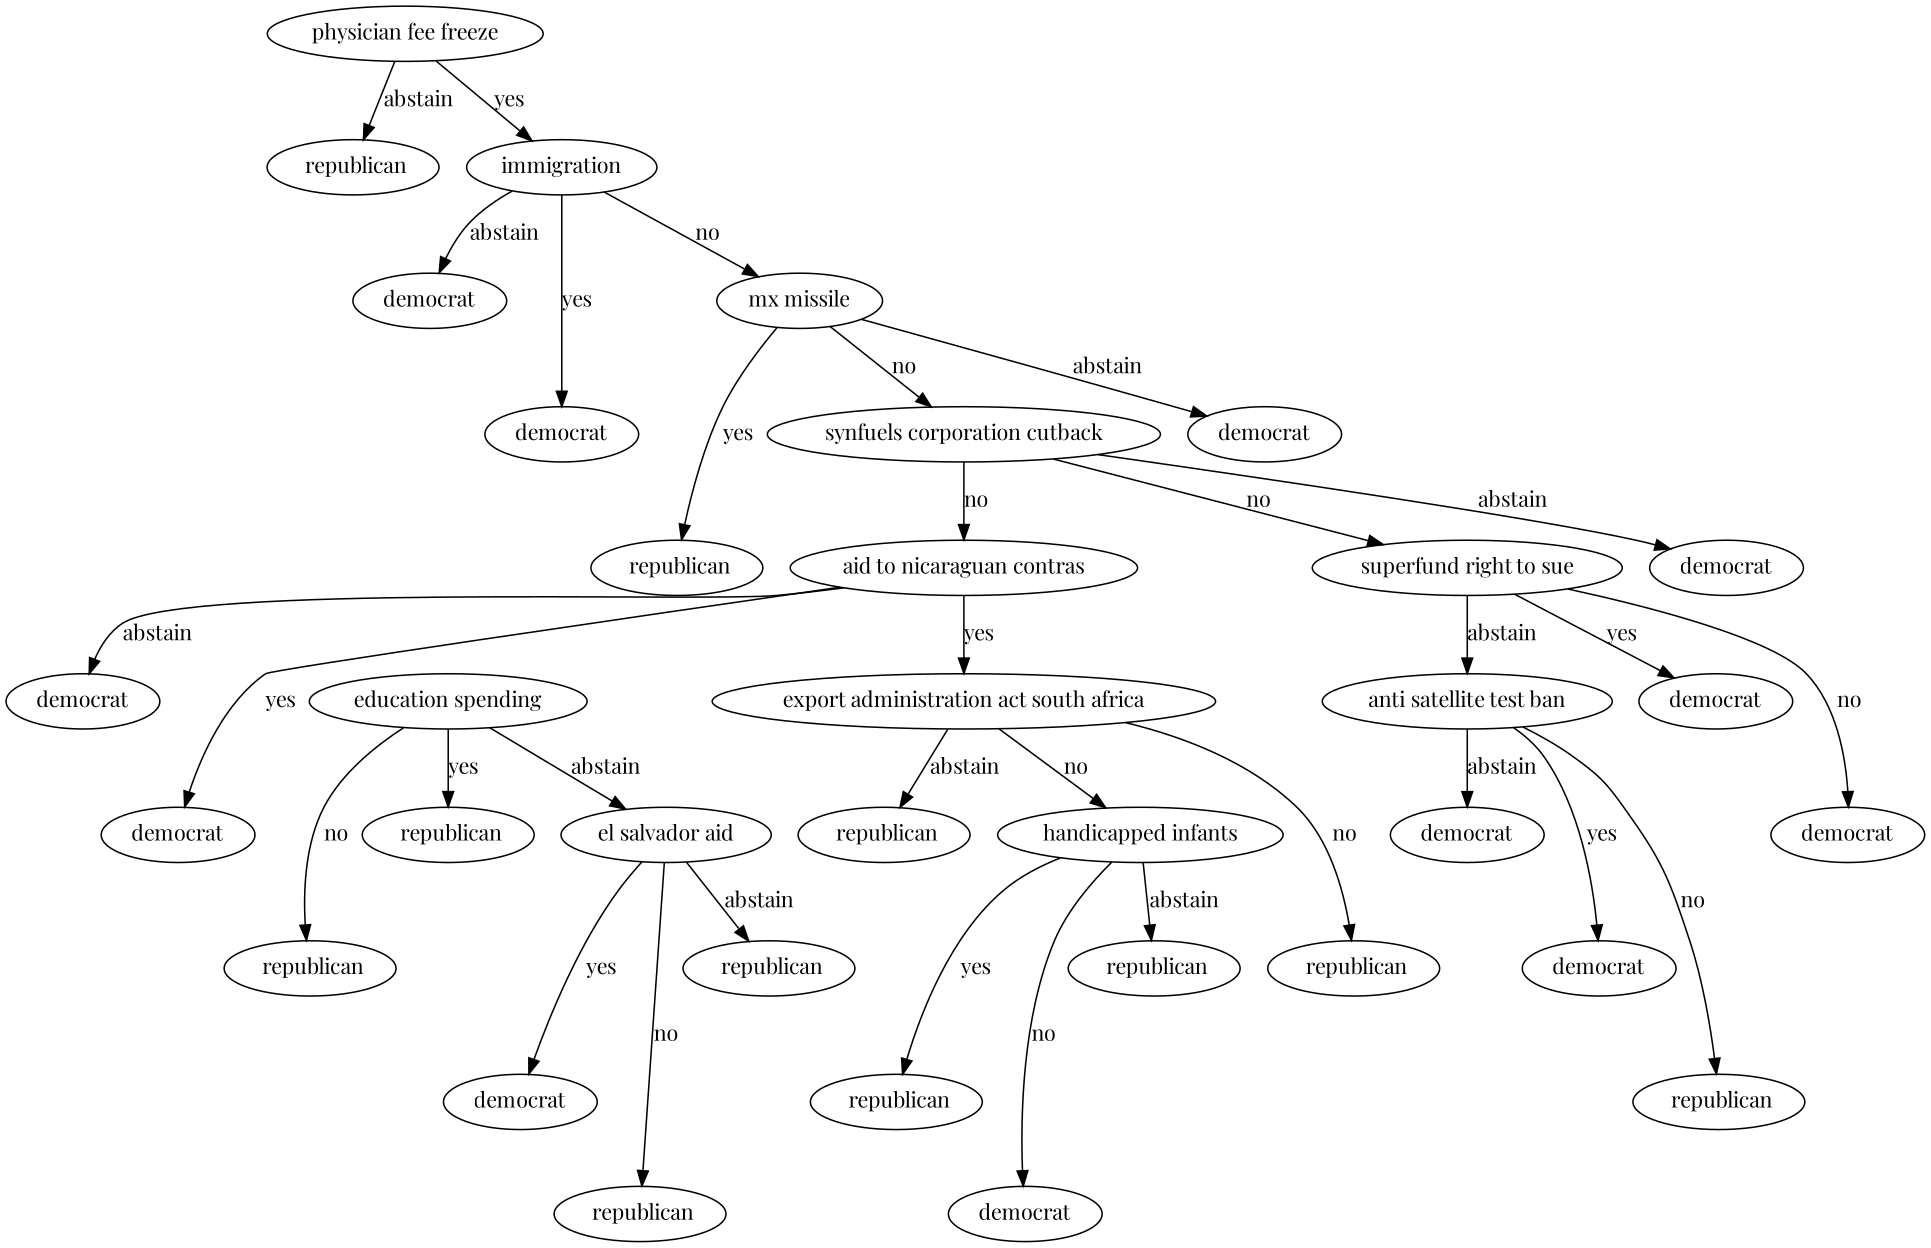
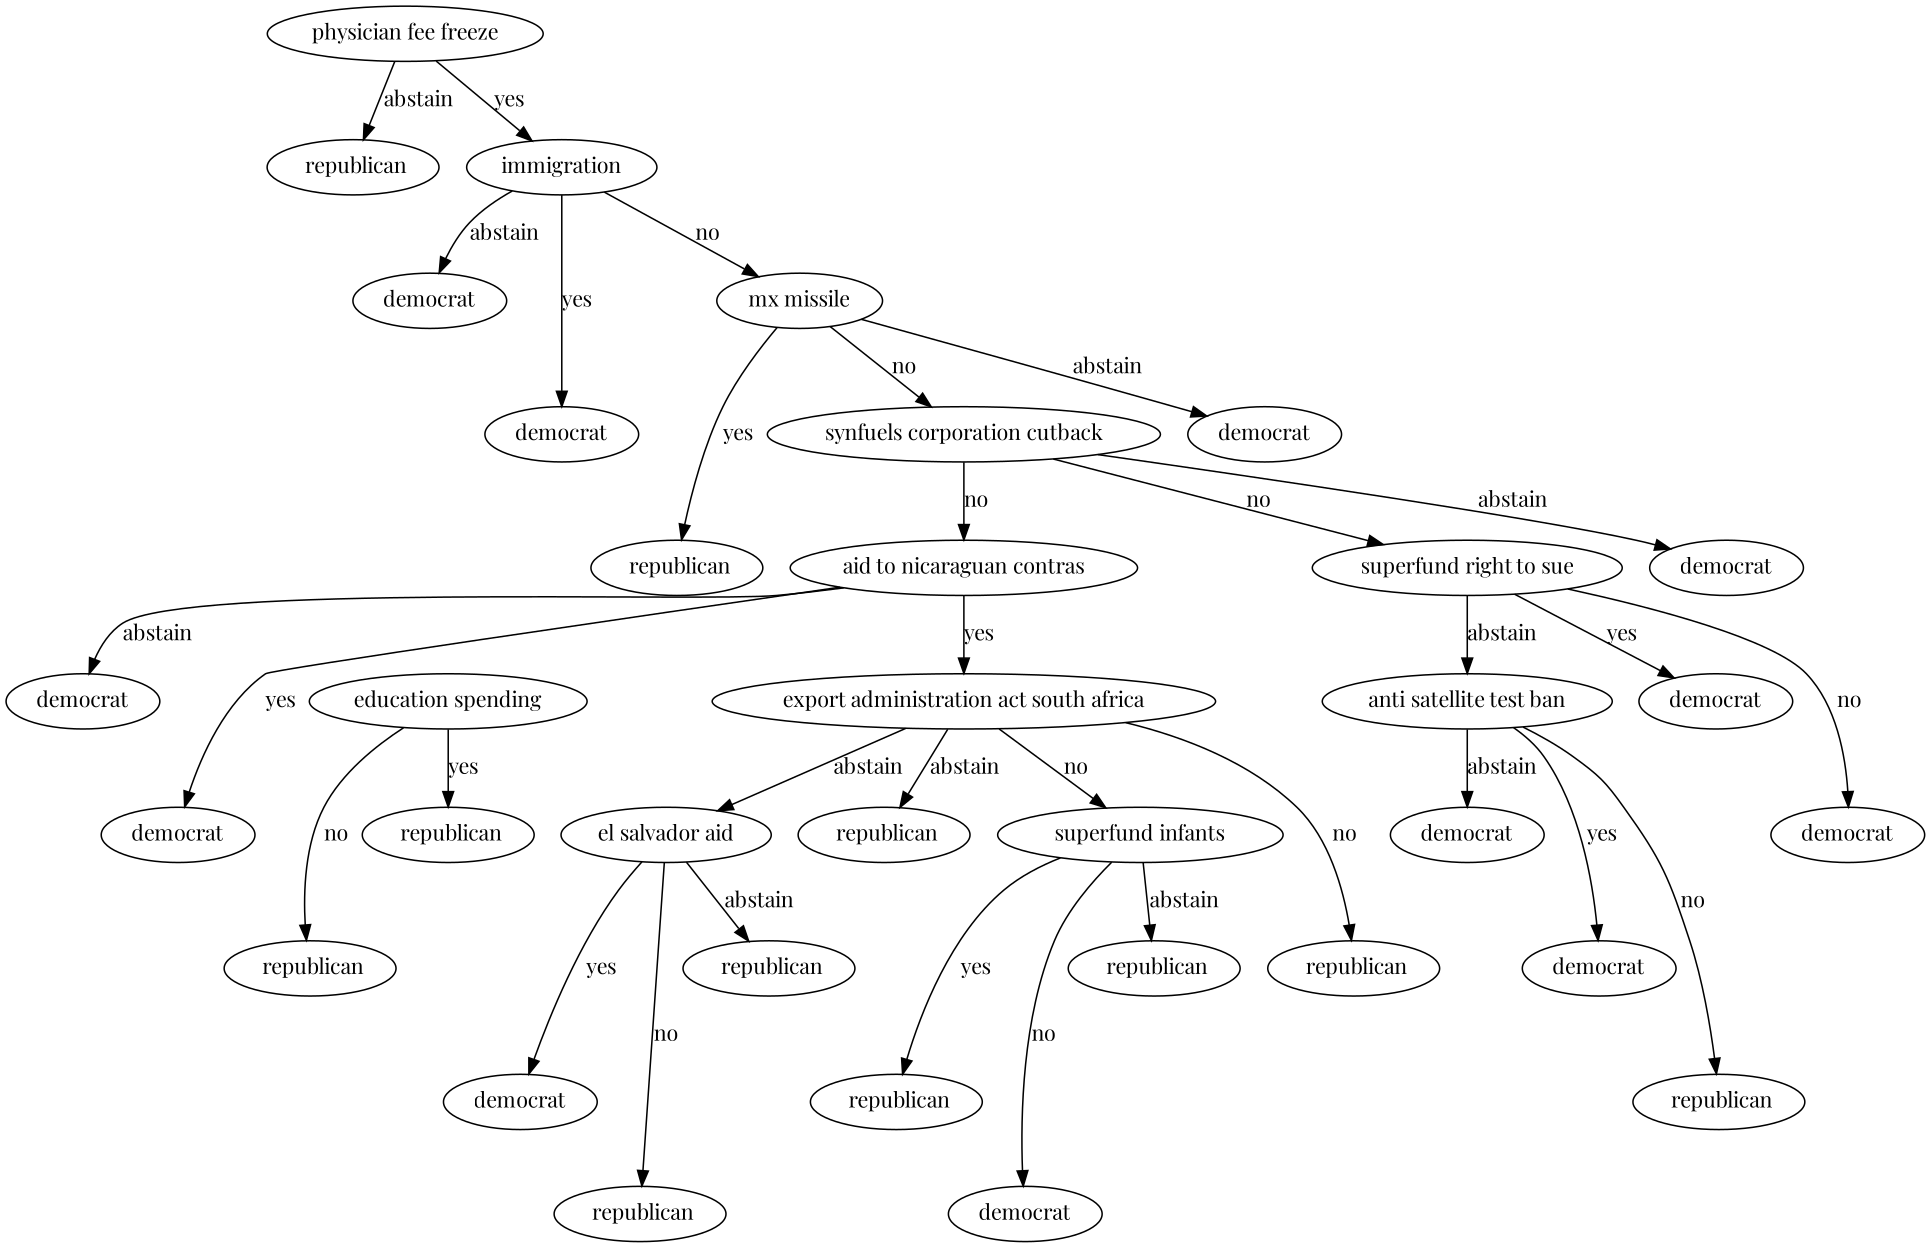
(551, 764) -> (819, 766)
(1140, 835) -> (1140, 835)
